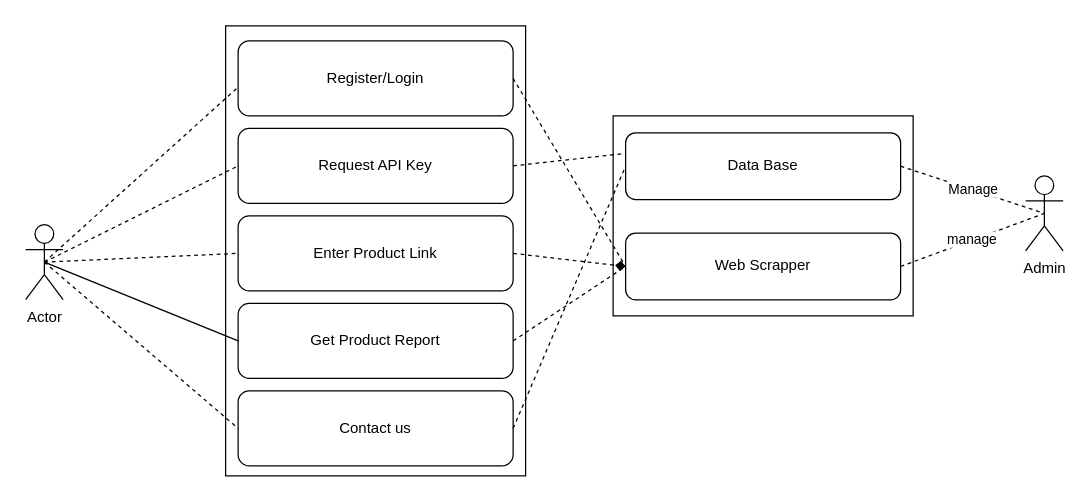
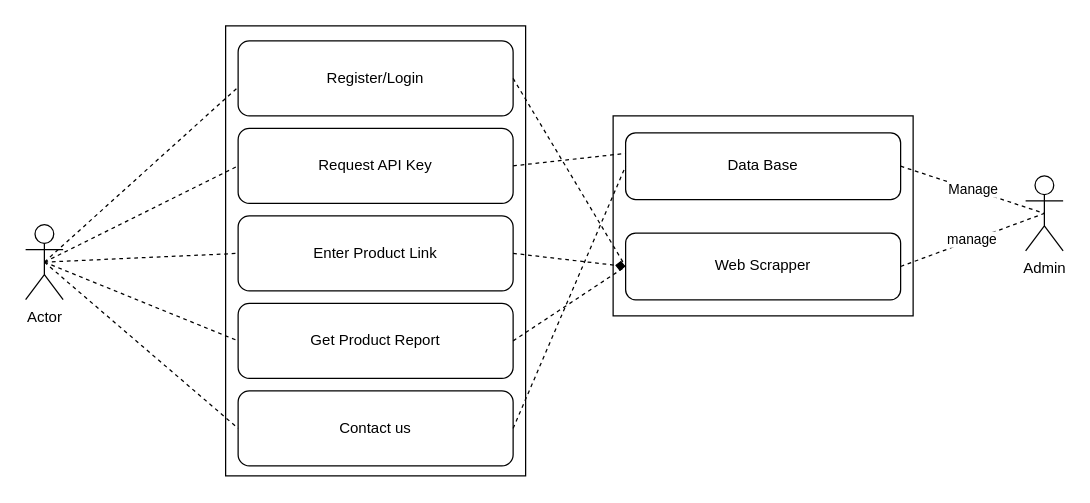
(145, 303) -> (145, 303)
